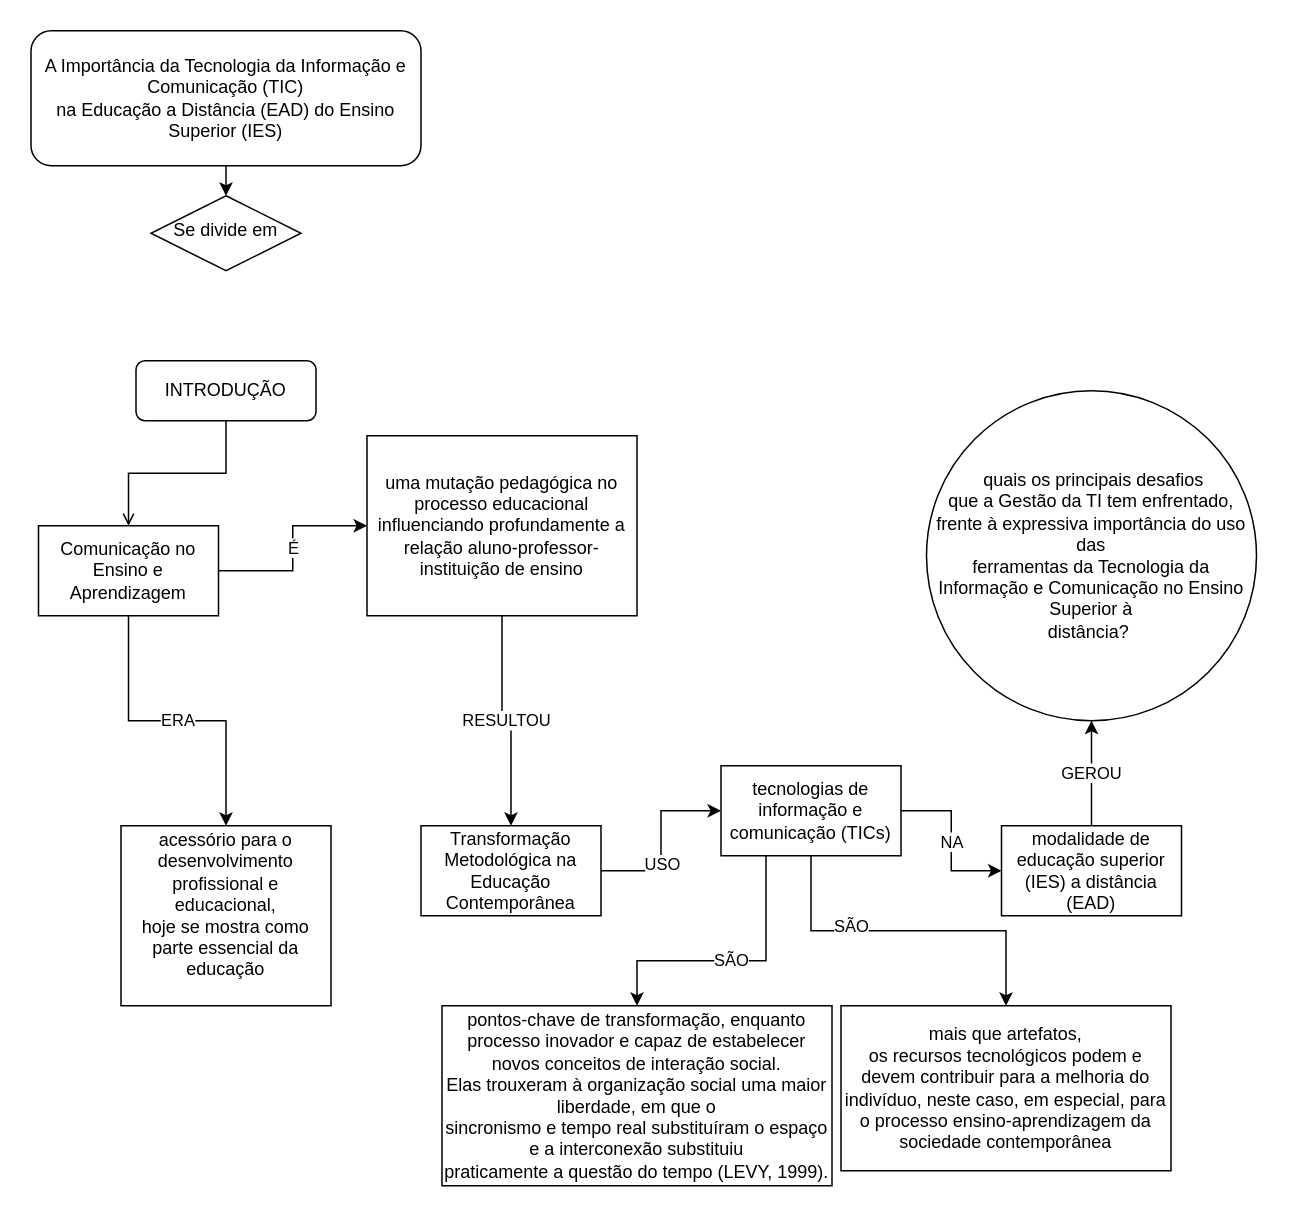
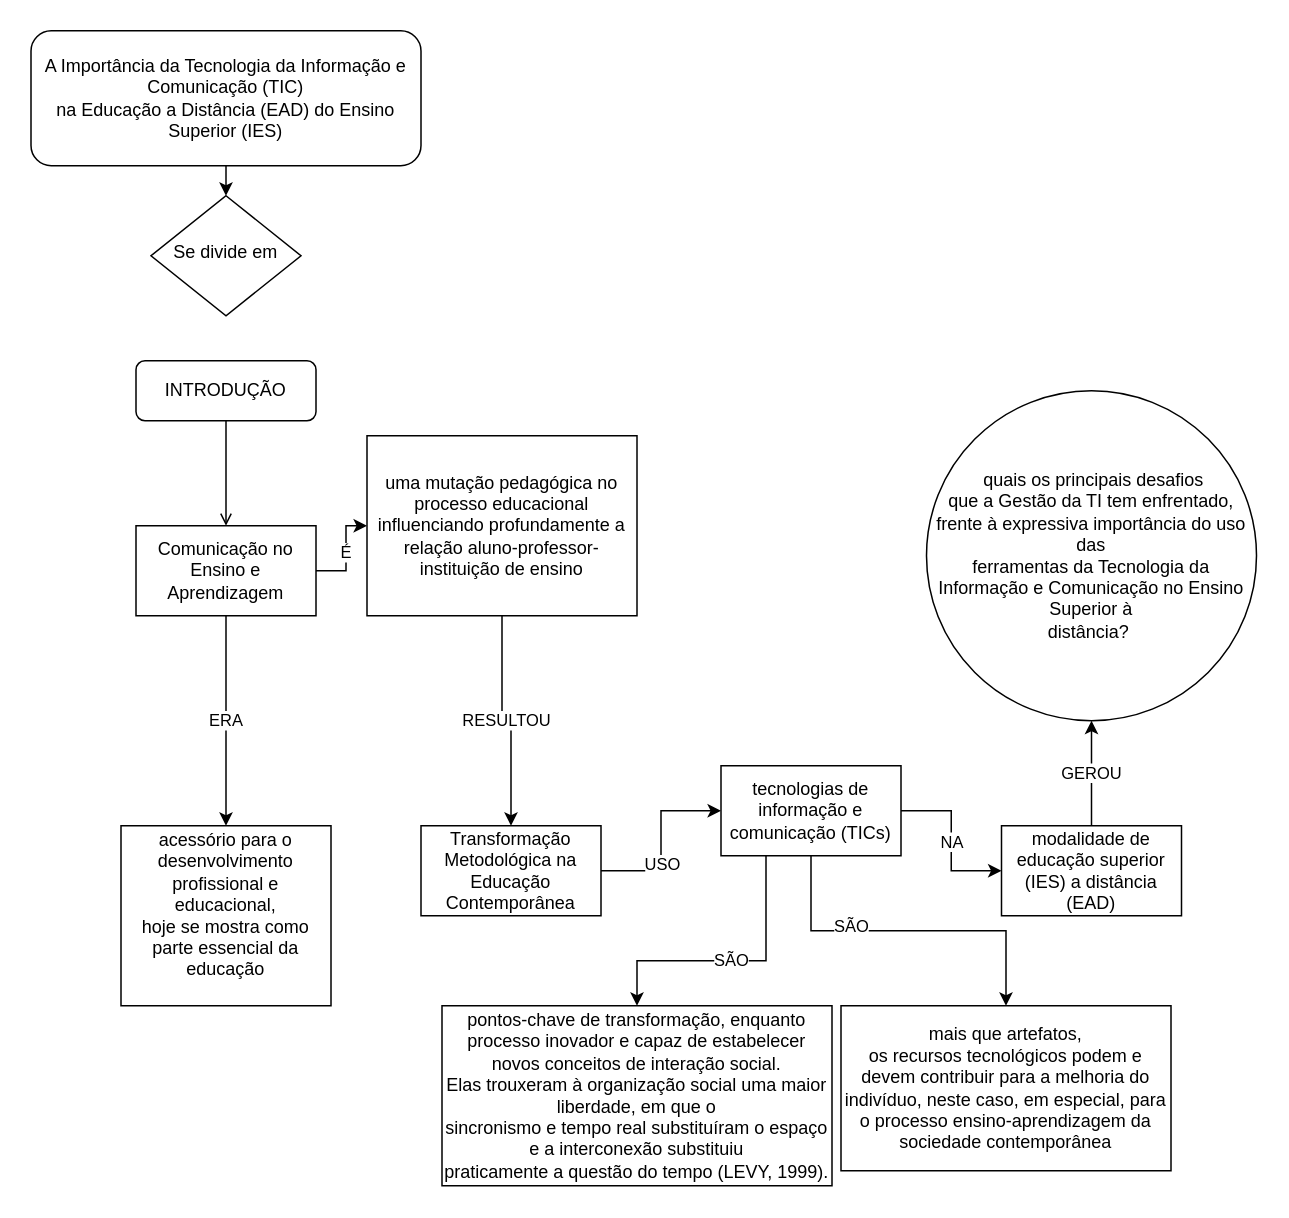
(226, 233) -> (226, 256)
(128, 571) -> (226, 571)
